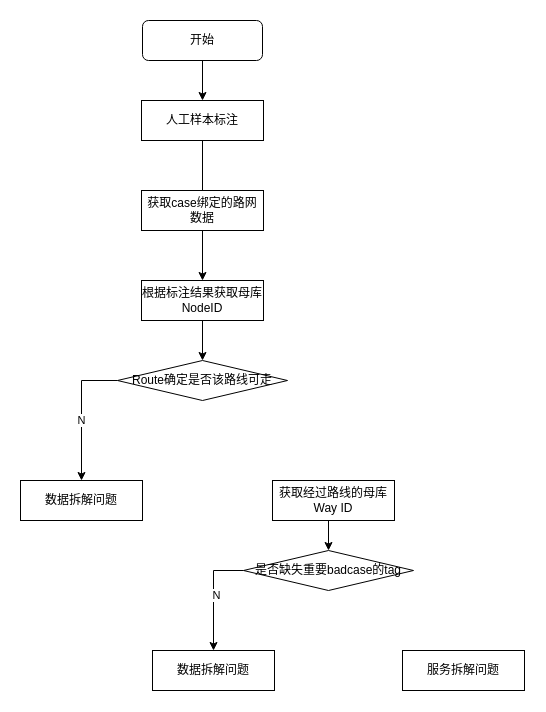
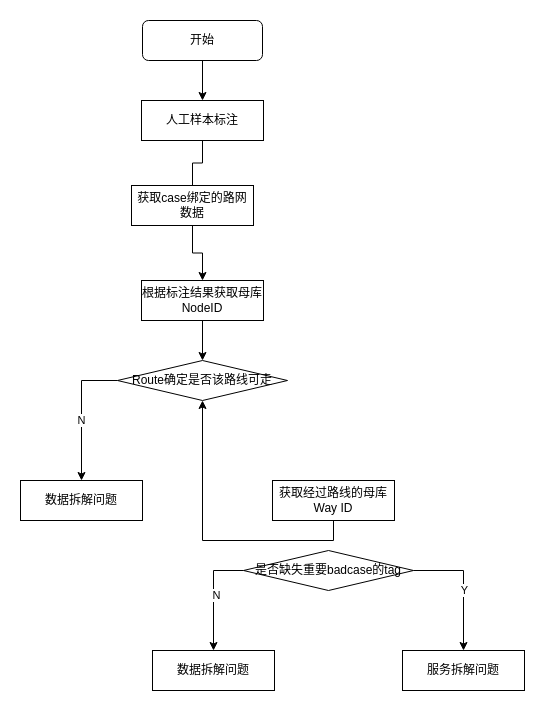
(203, 211) -> (193, 206)
(329, 530) -> (212, 541)
none -> (464, 582)
